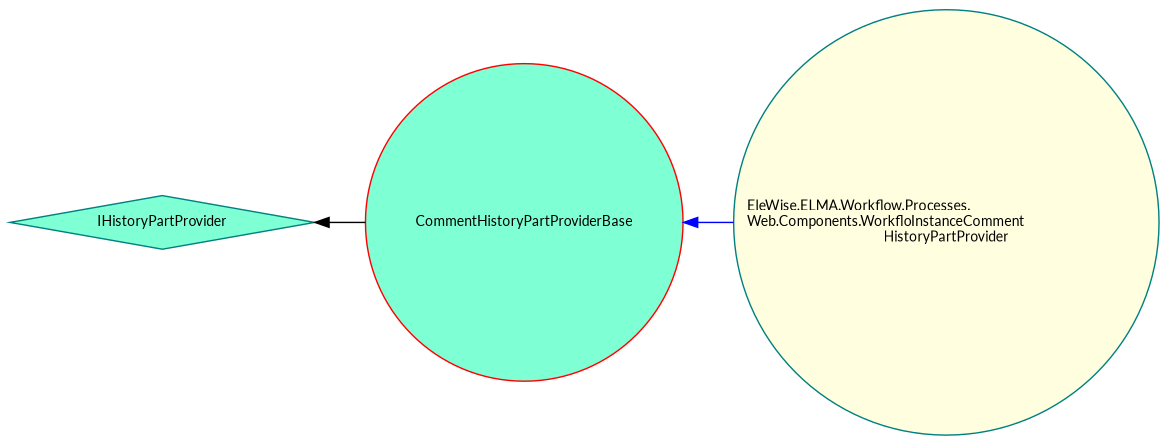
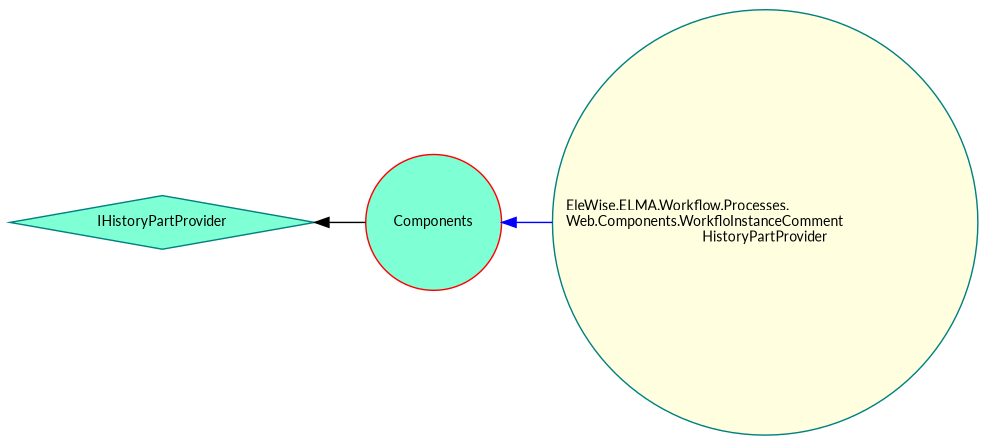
(524, 222) -> (434, 222)
